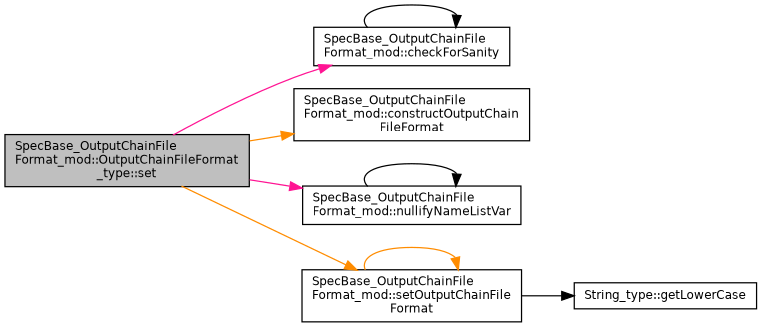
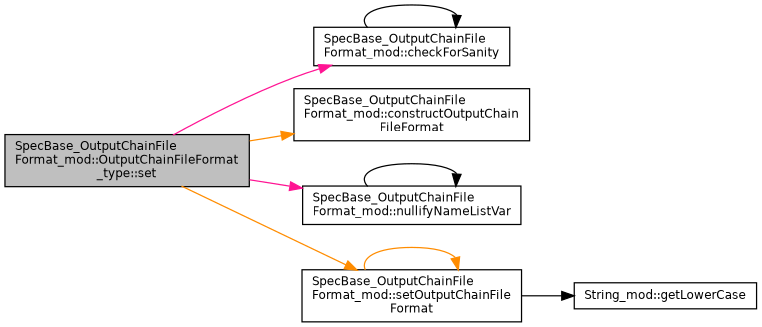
(665, 296) -> (665, 296)
